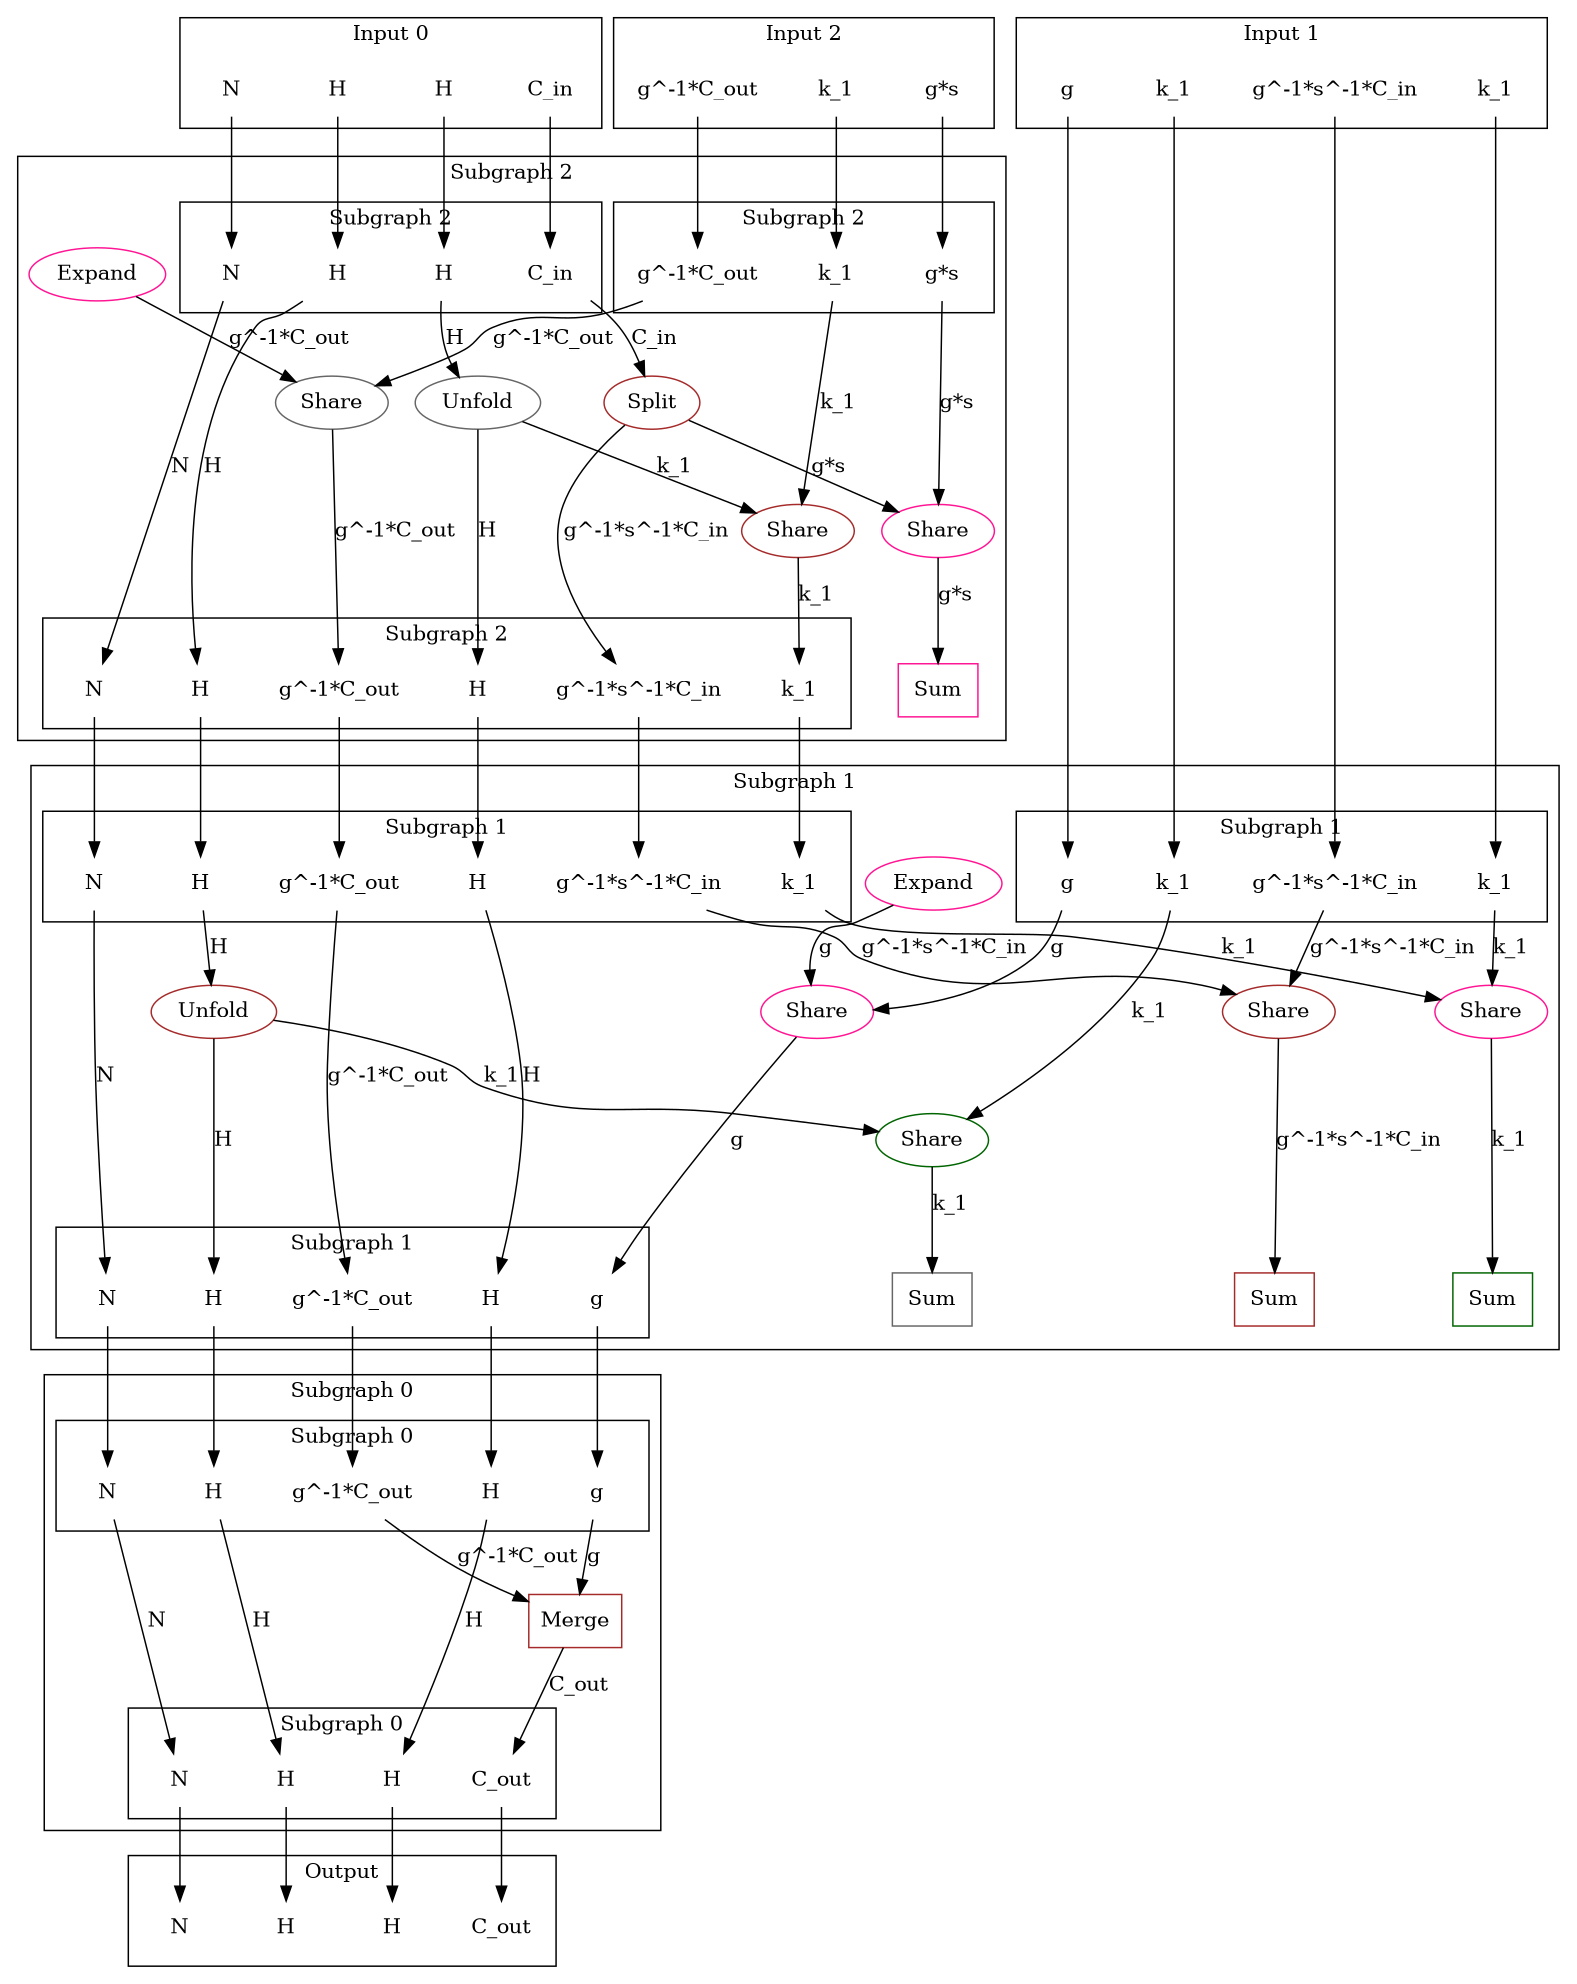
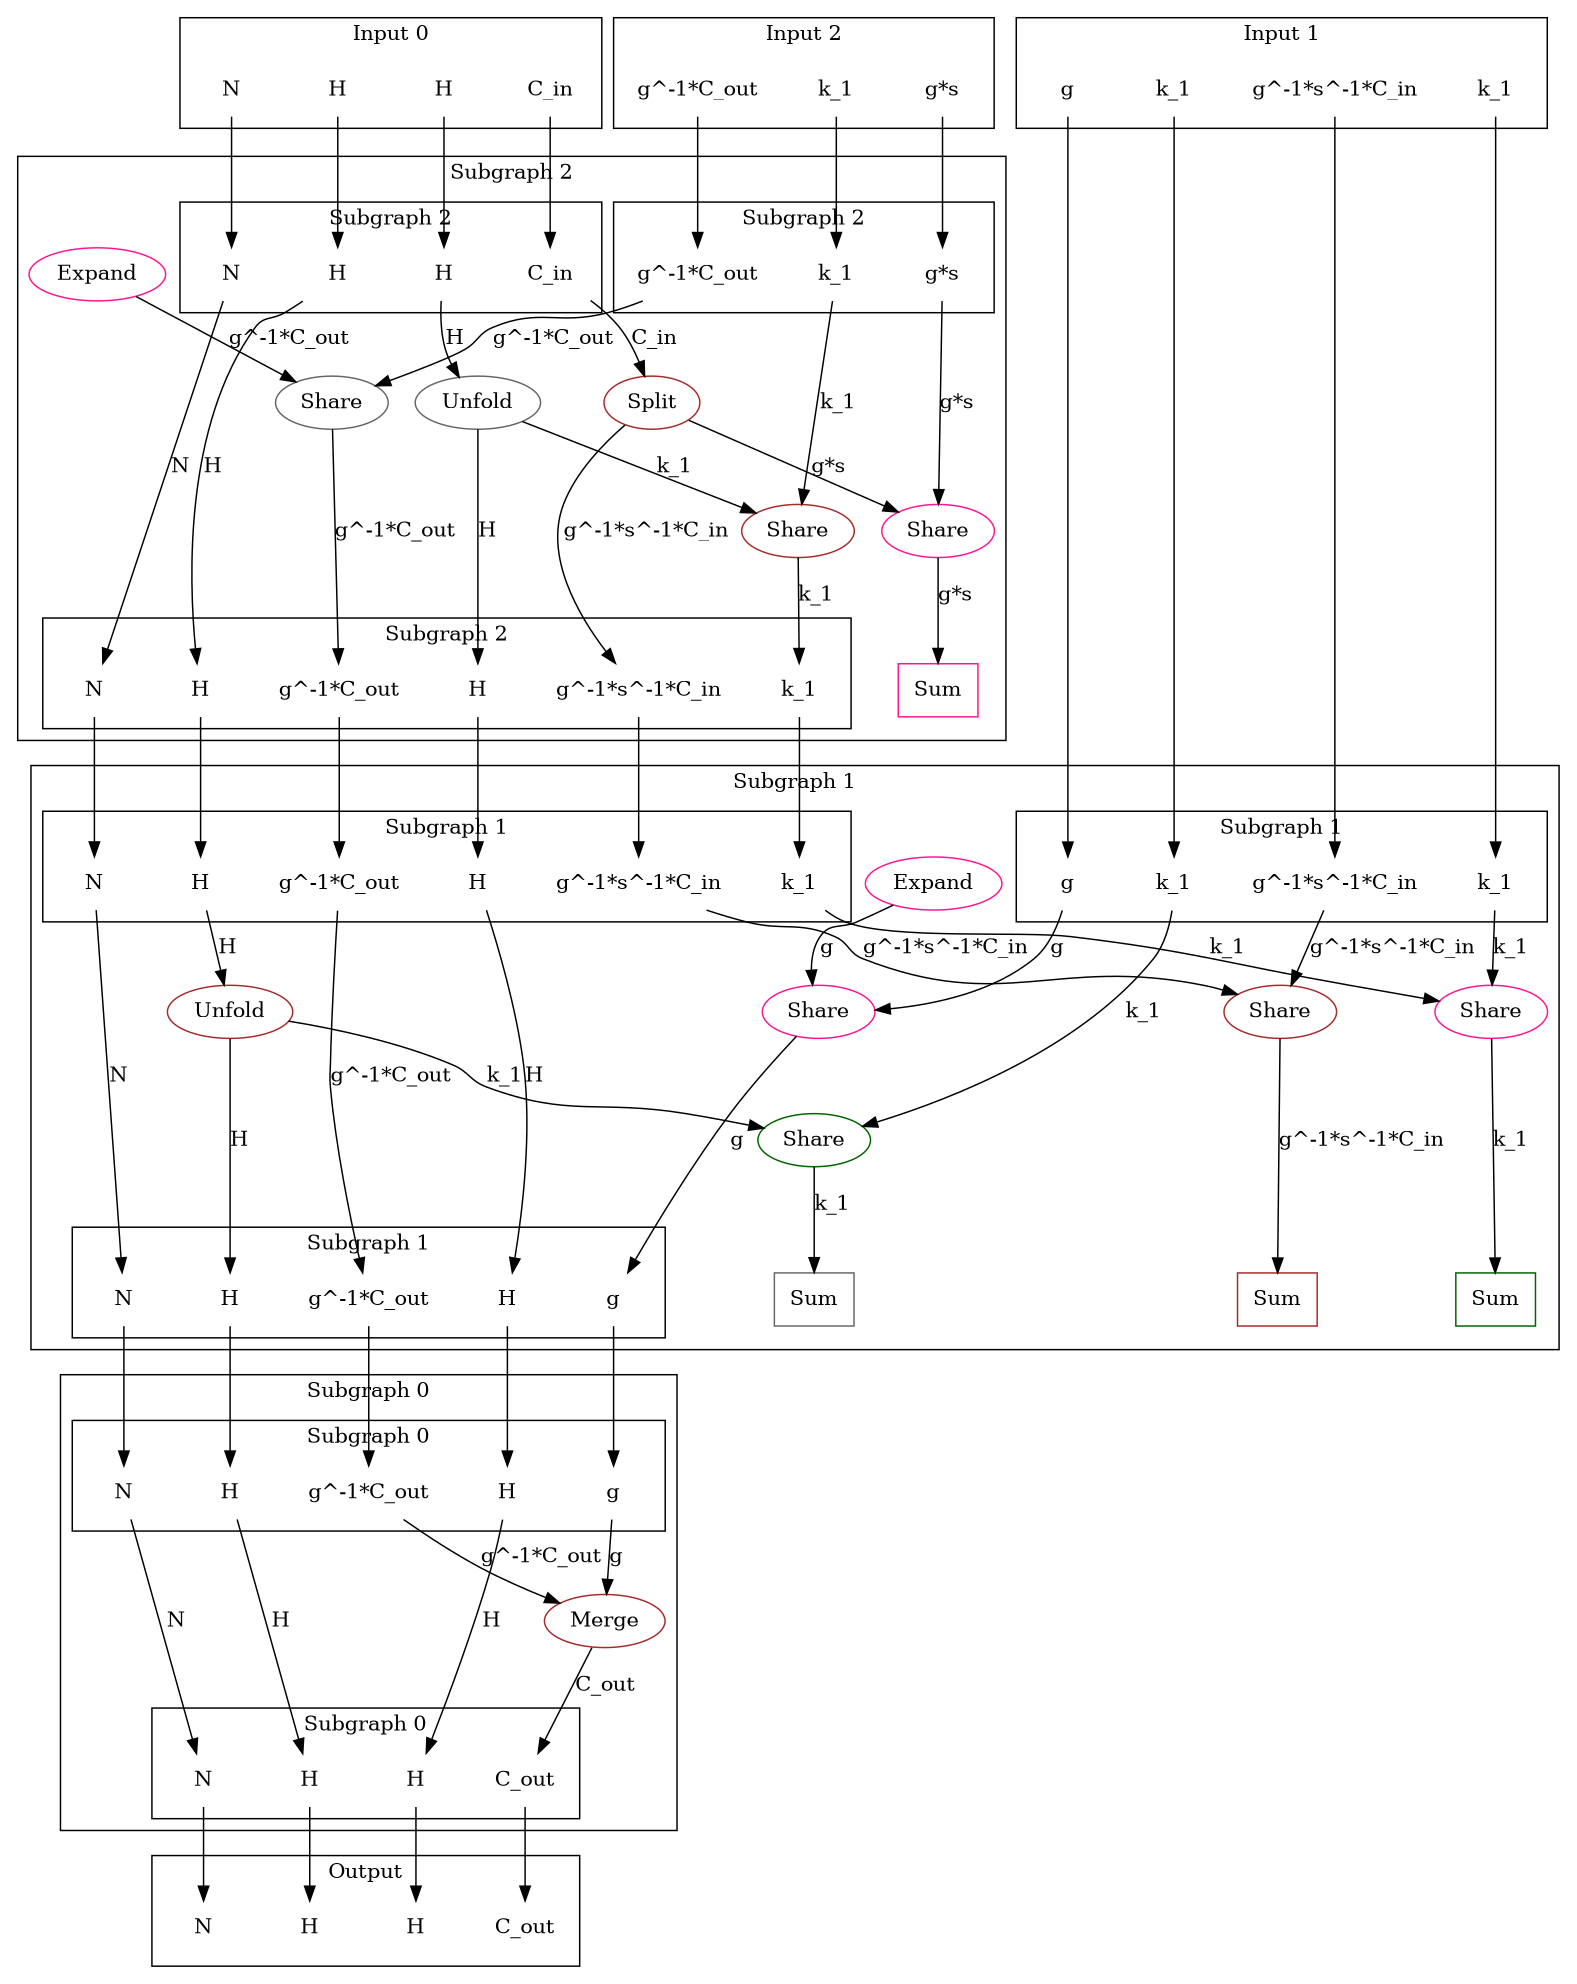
(575, 1621) -> (605, 1621)
